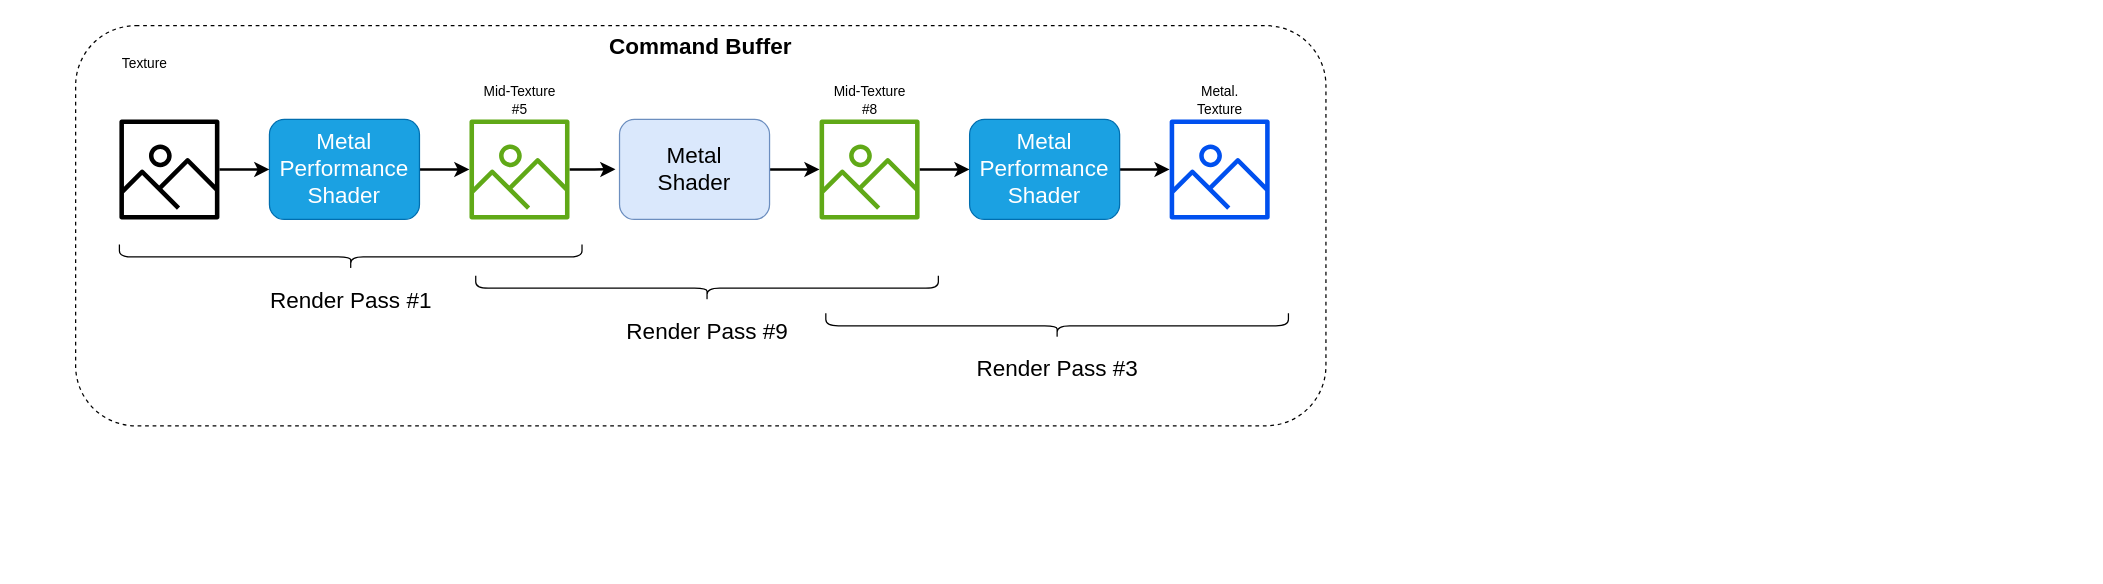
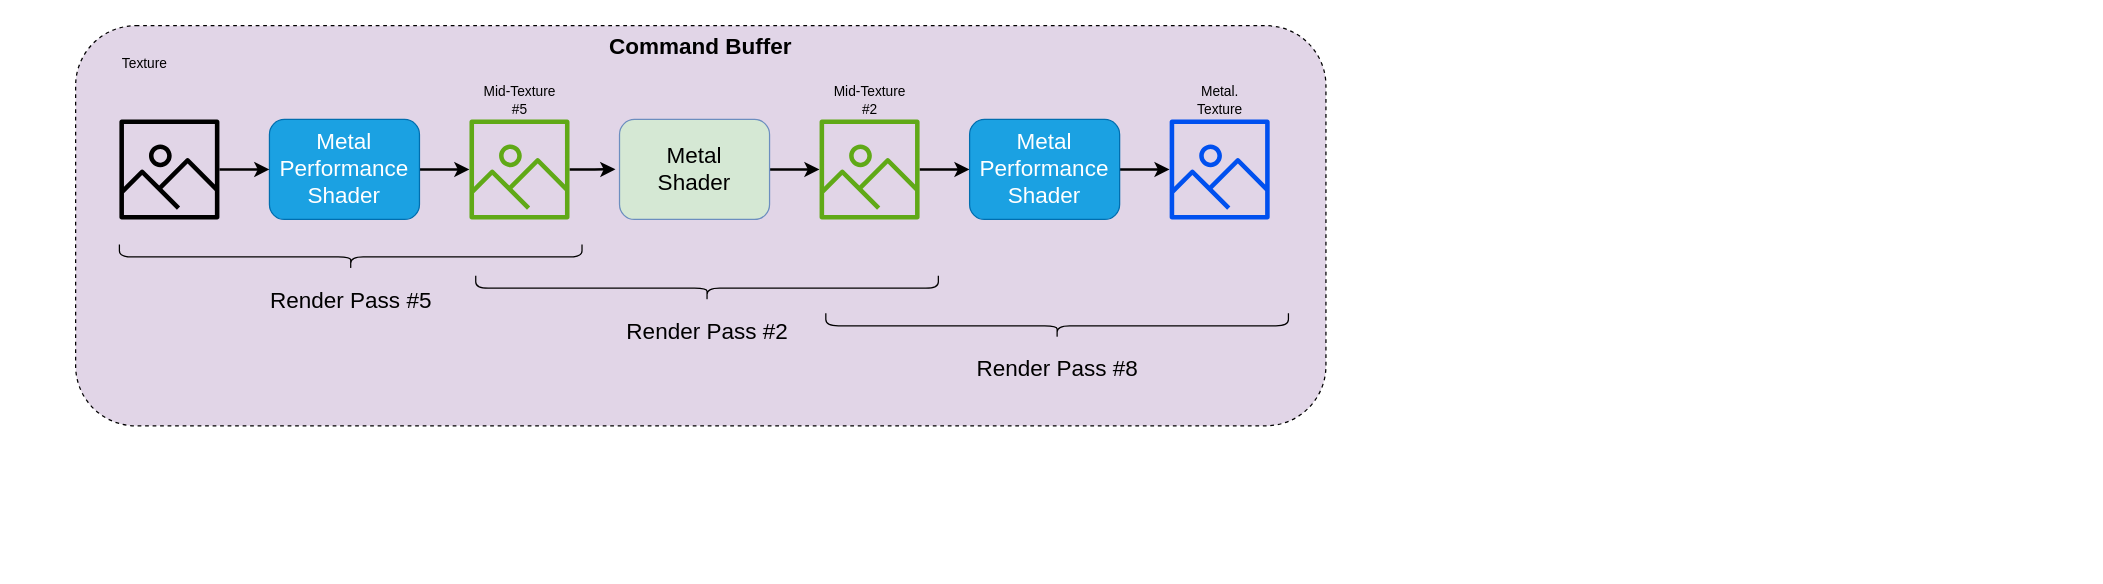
(701, 48) -> (701, 48)
(870, 101) -> (870, 101)
(694, 169) -> (694, 169)
(351, 301) -> (351, 301)
(708, 332) -> (708, 332)
(1058, 369) -> (1058, 369)
